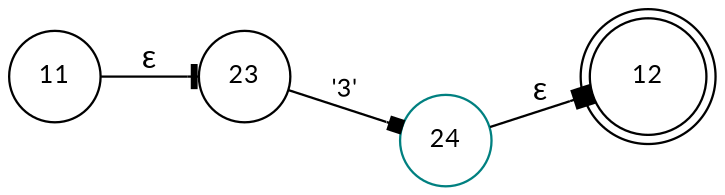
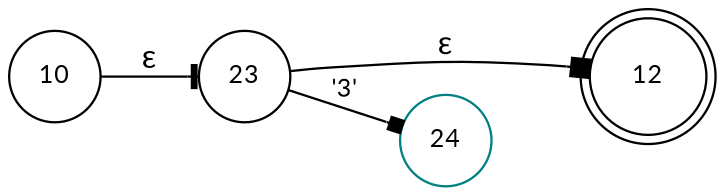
(55, 77) -> (55, 77)
(530, 114) -> (428, 62)
